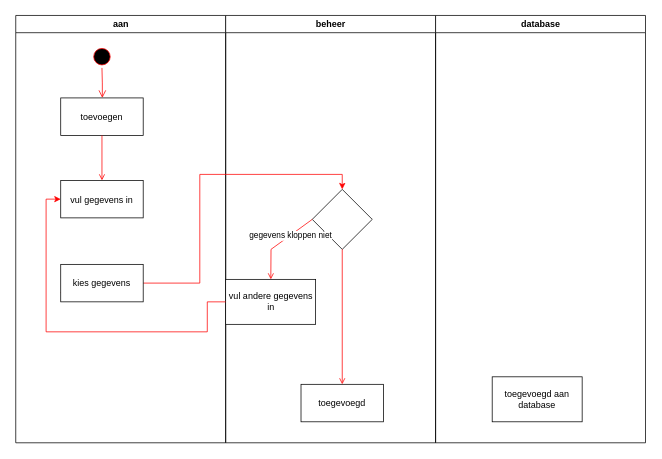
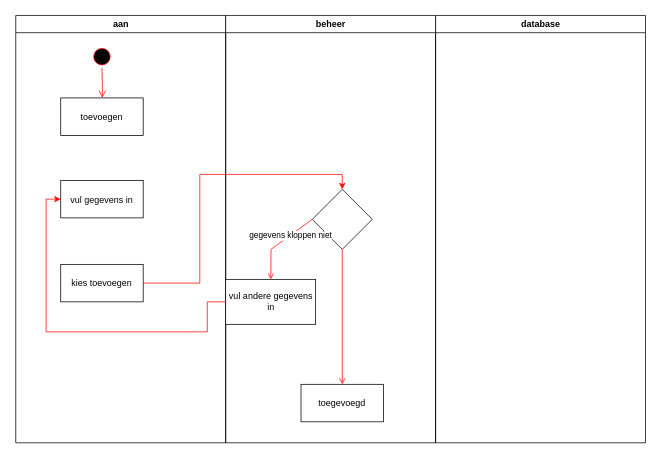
(102, 157) -> none
(102, 284) -> (102, 284)
(537, 399) -> none
